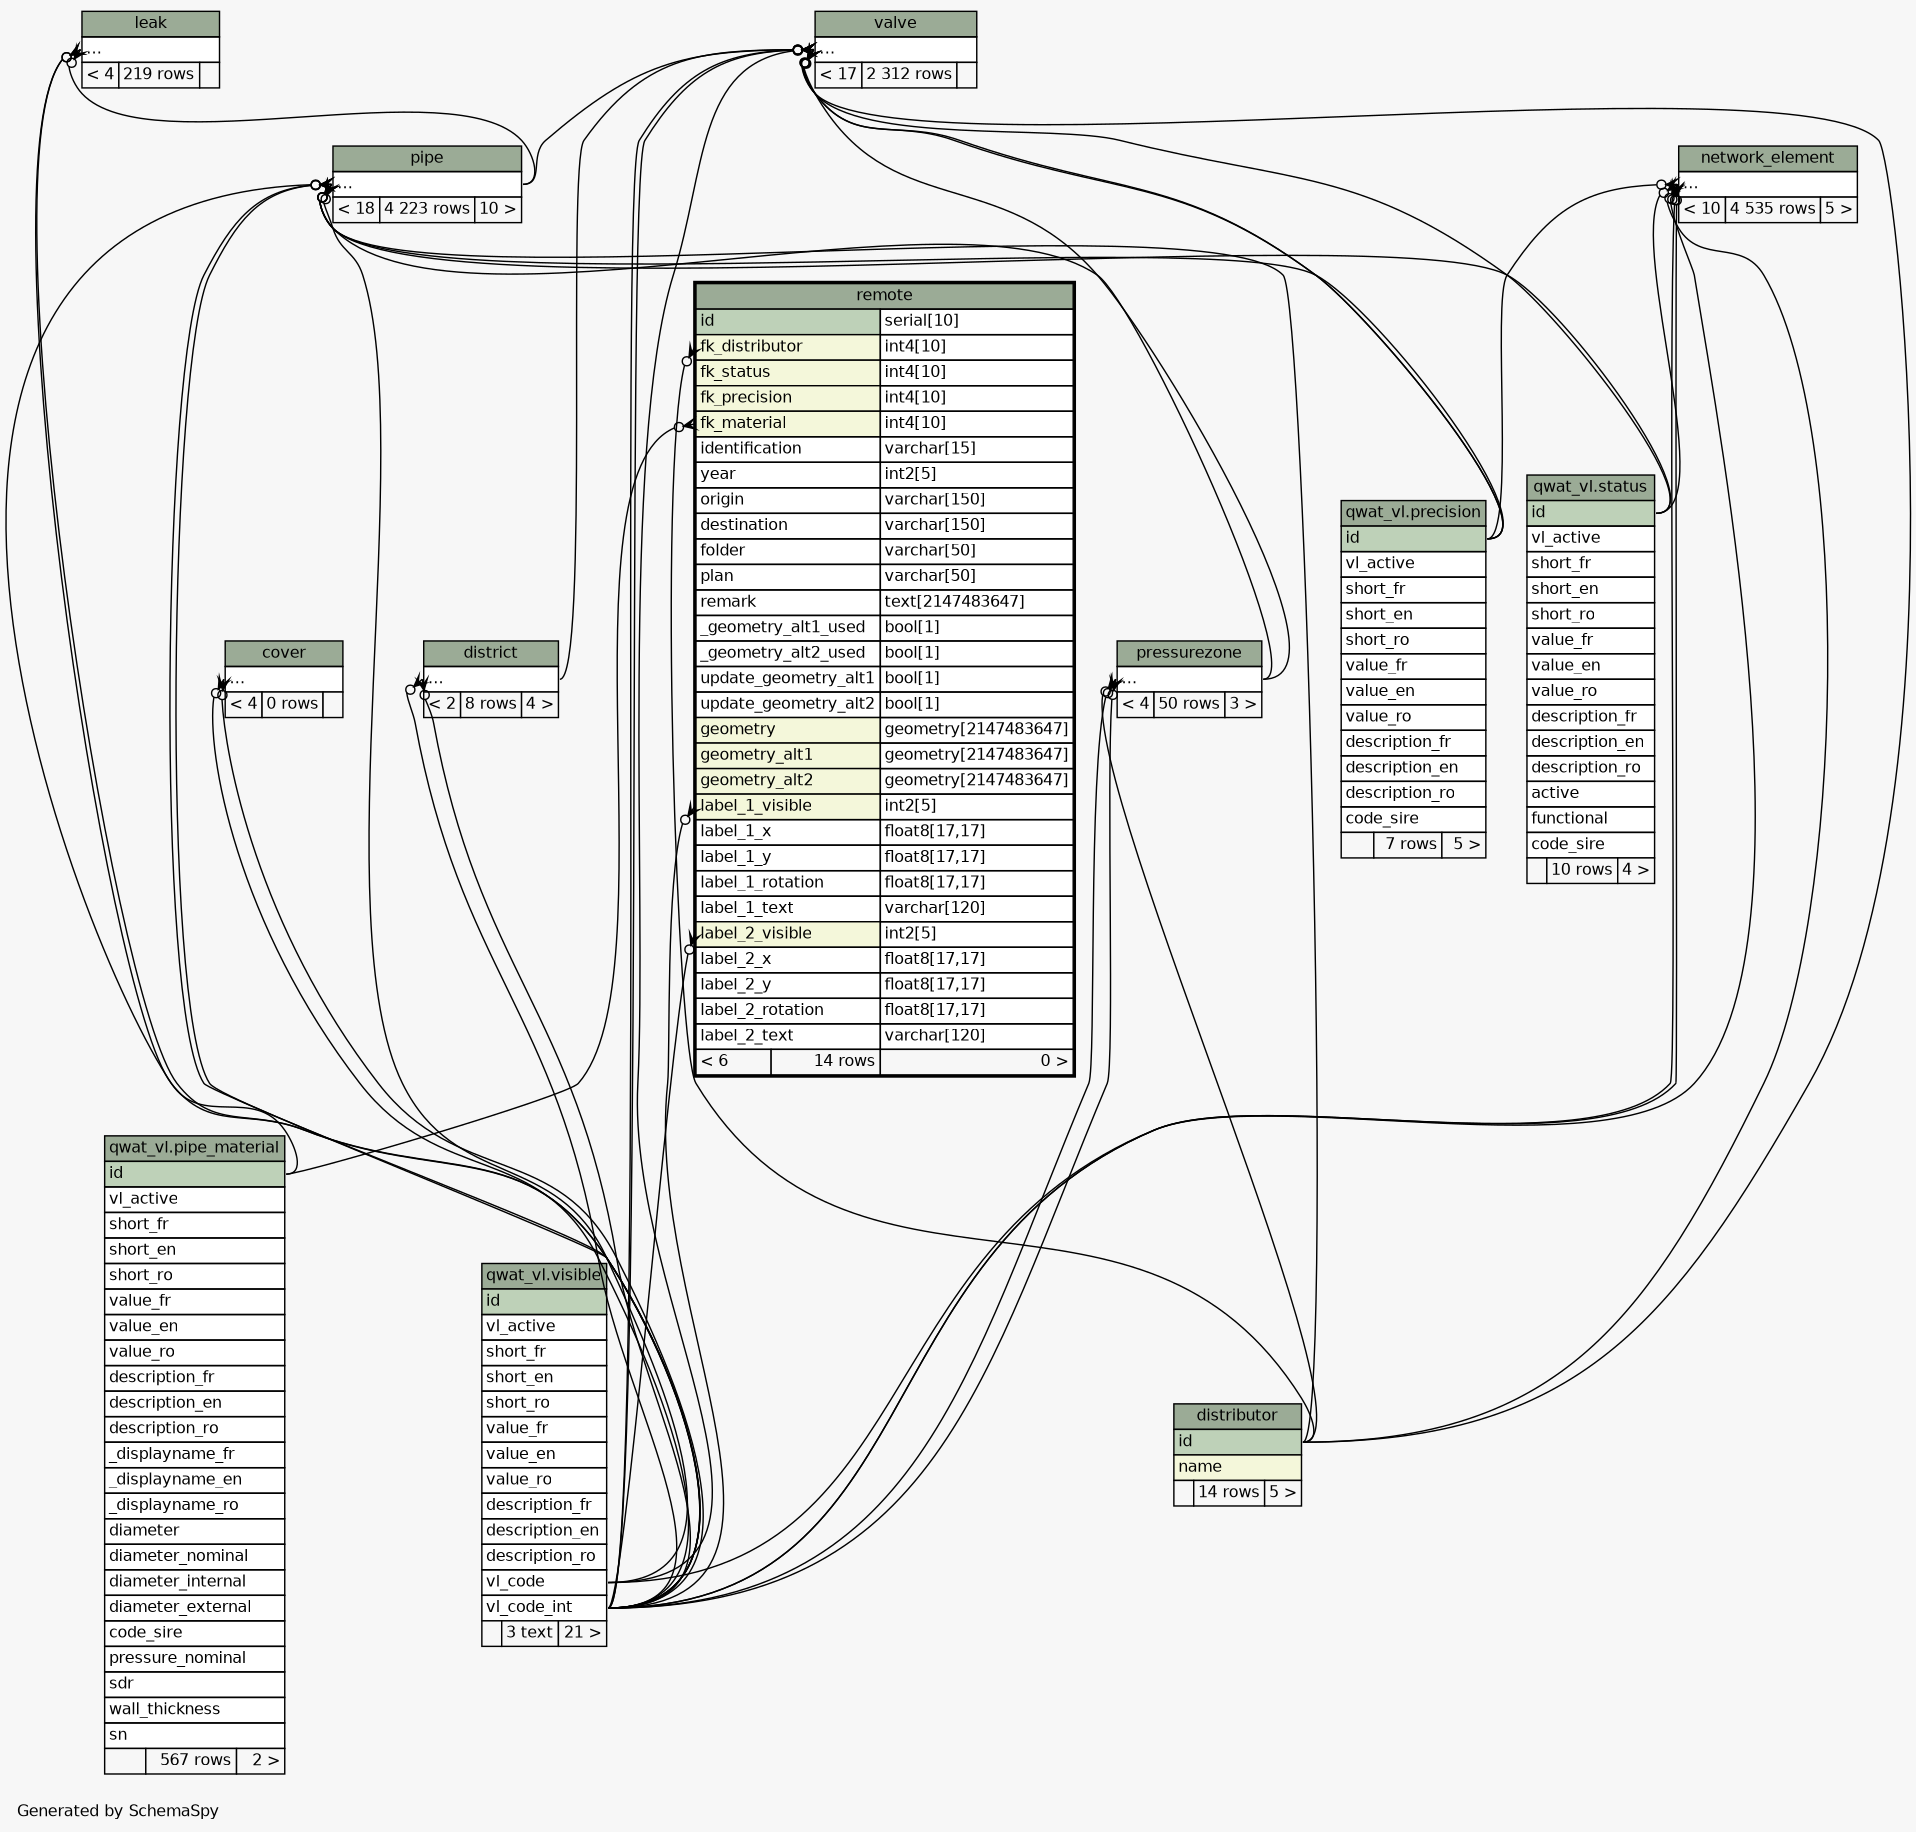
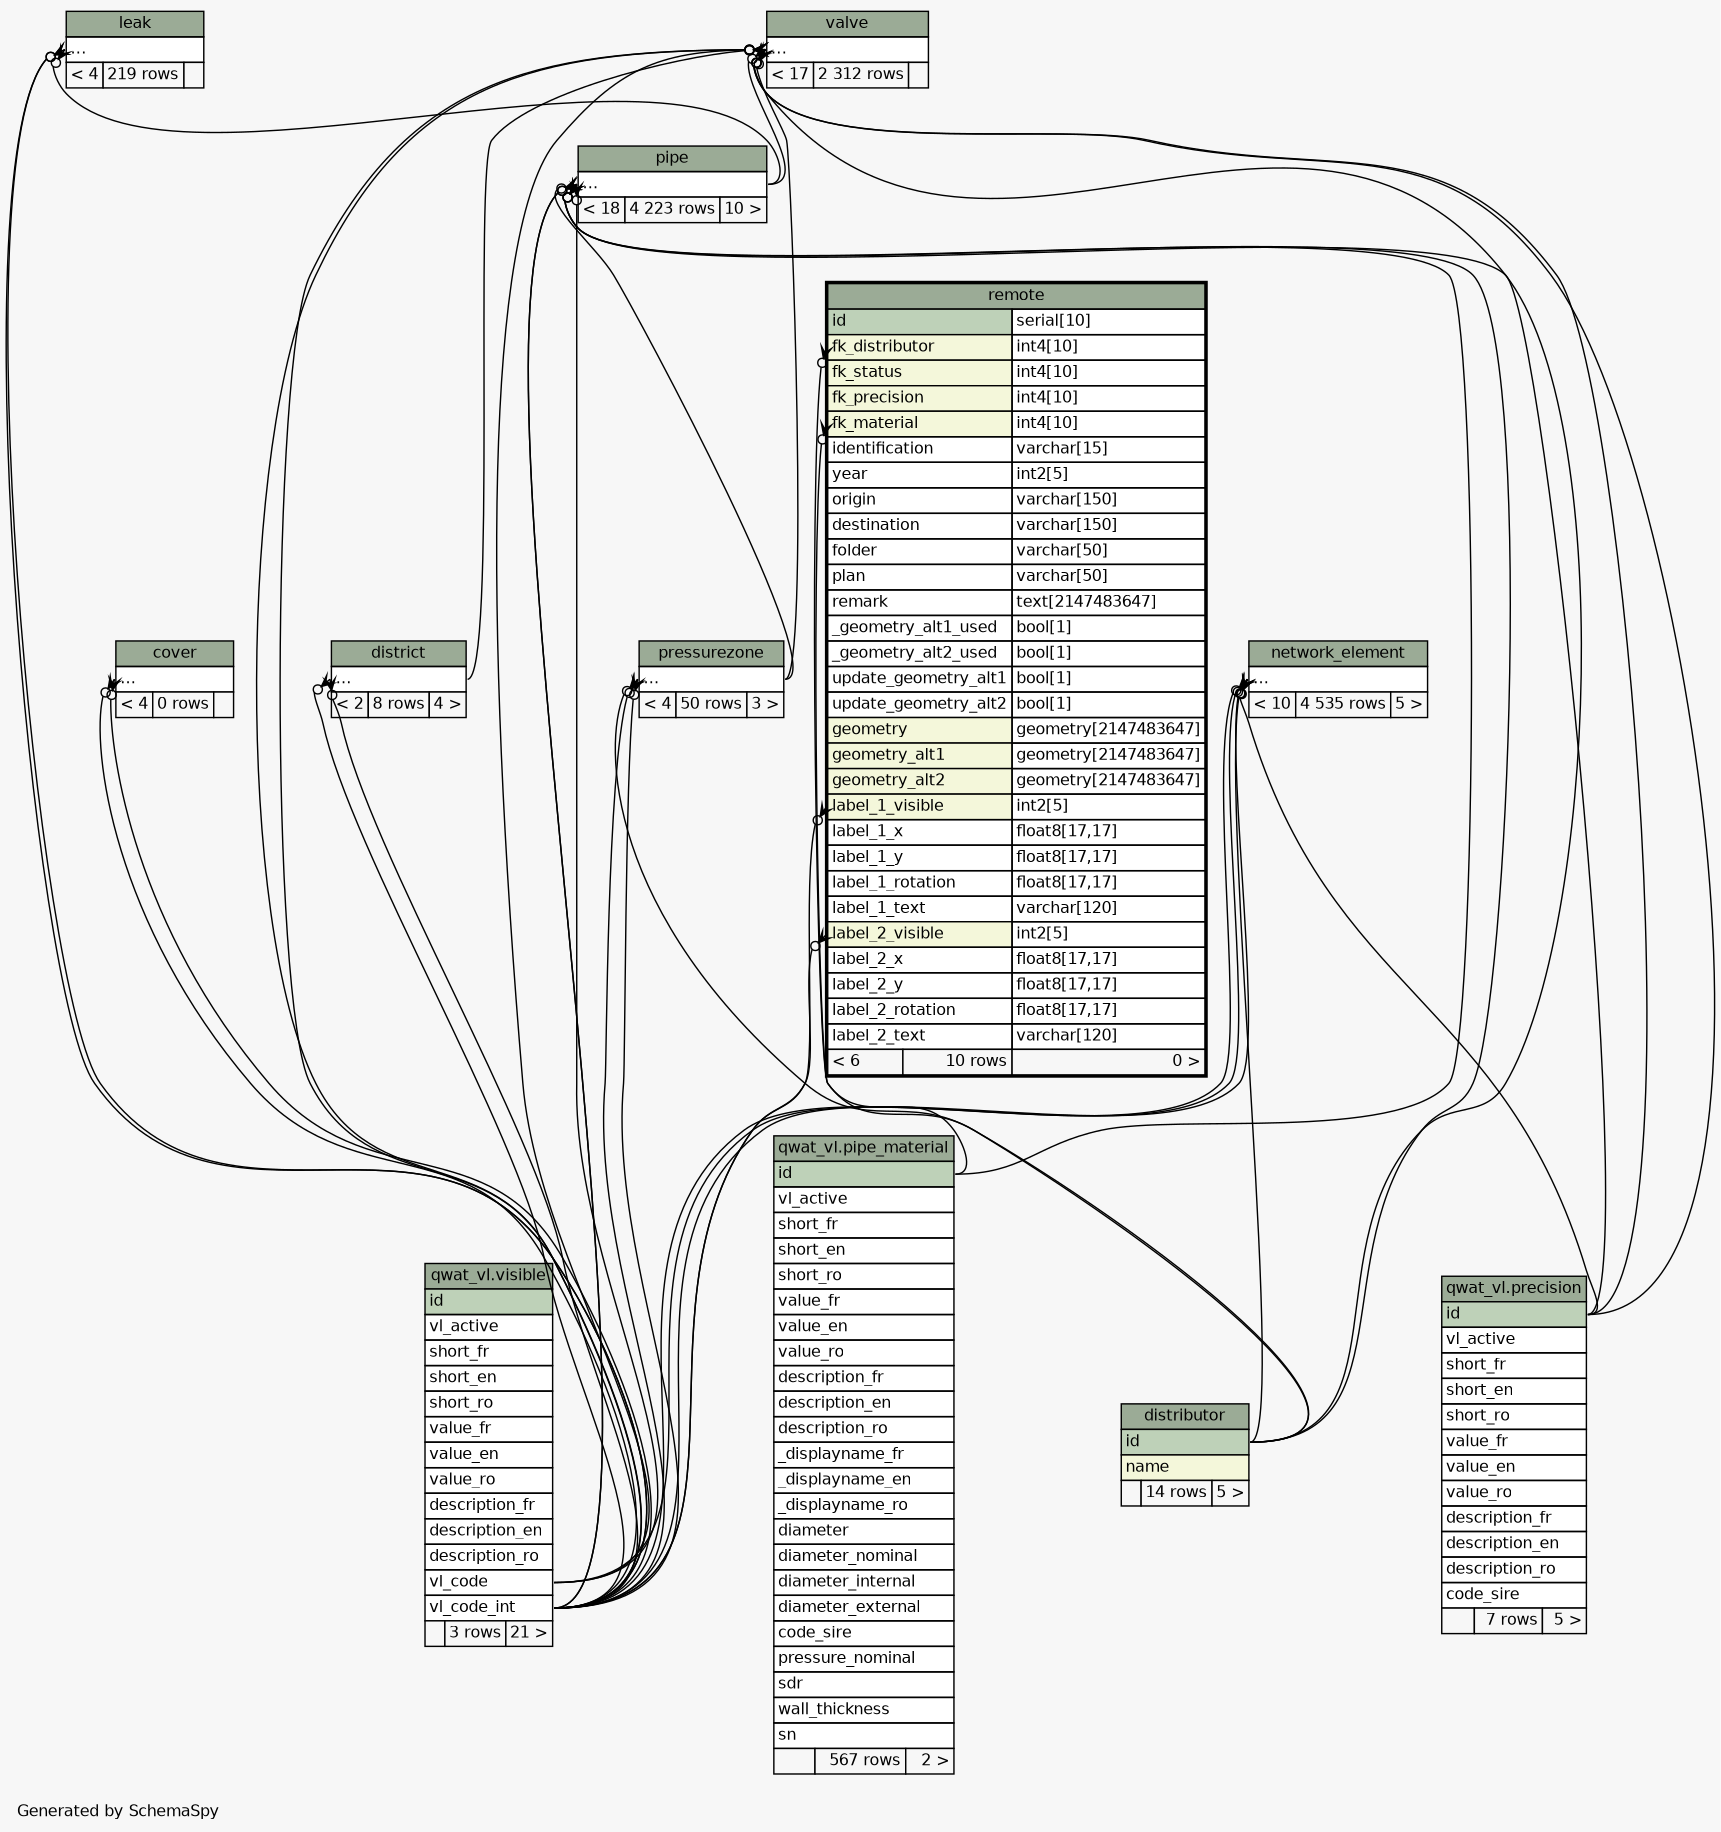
(1591, 679) -> none
(845, 1061) -> (977, 1061)
(530, 1633) -> (475, 1633)
